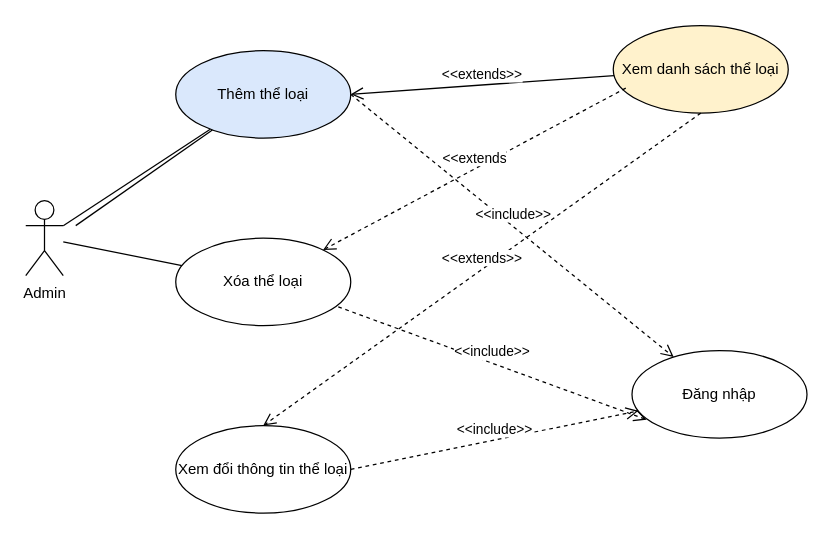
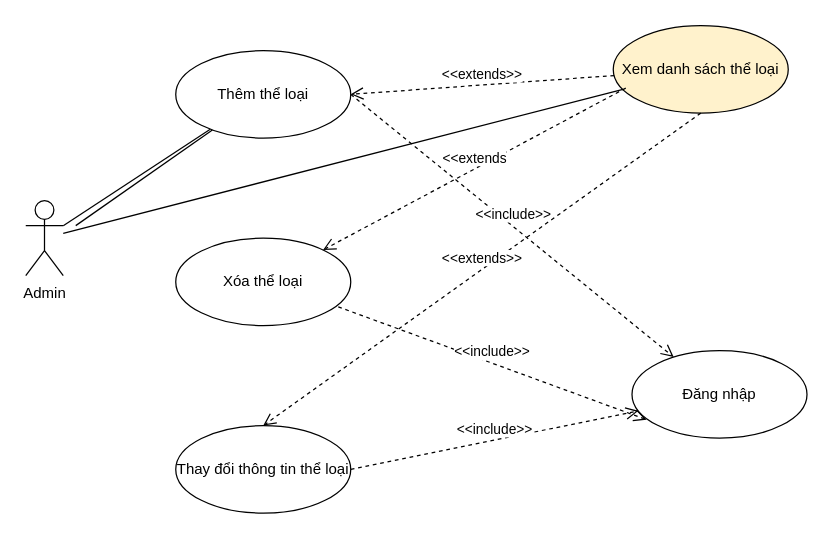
(433, 88) -> (433, 88)
(263, 94) -> (263, 94)
(122, 254) -> (339, 162)
(263, 469) -> (263, 469)
